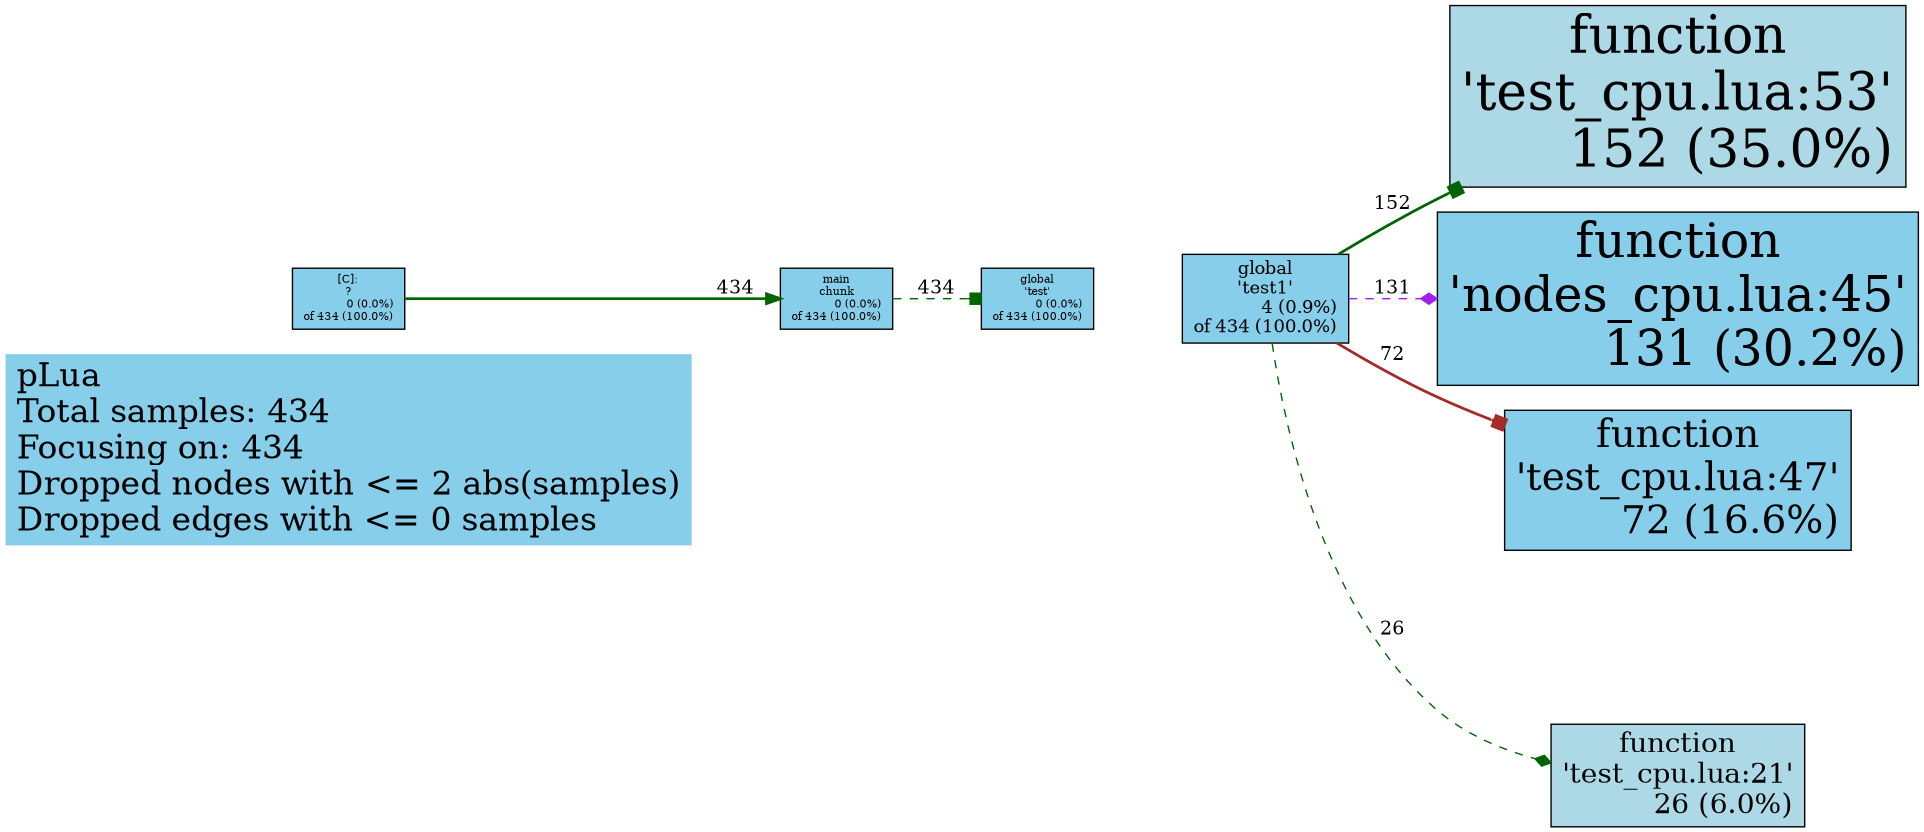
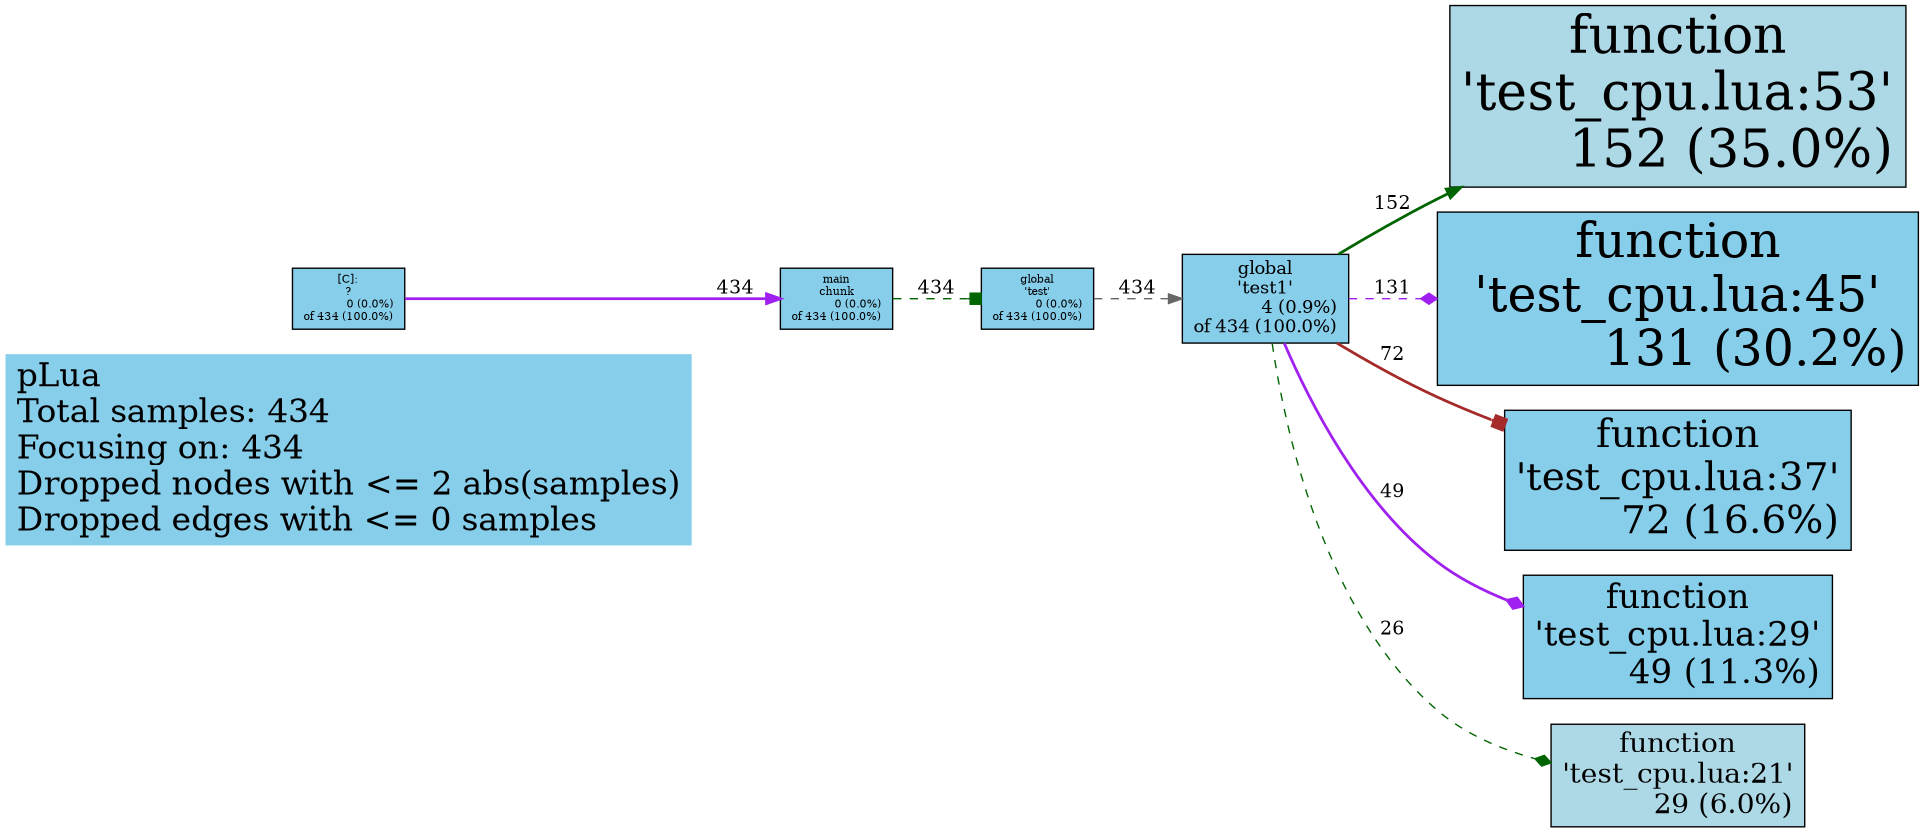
(1393, 223) -> (1393, 223)
(586, 299) -> (586, 299)
none -> (1131, 299)
(1678, 299) -> (1678, 299)
(1678, 480) -> (1678, 480)
none -> (1678, 637)
(1678, 776) -> (1678, 776)
